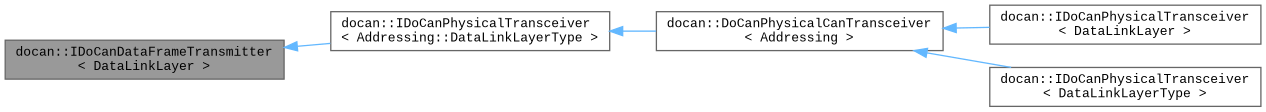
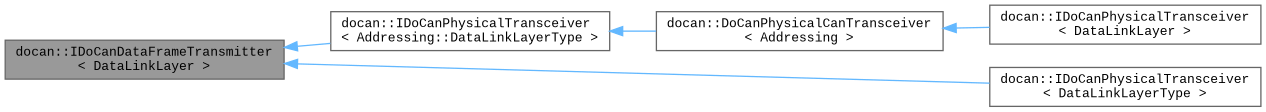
(969, 60) -> (644, 74)
